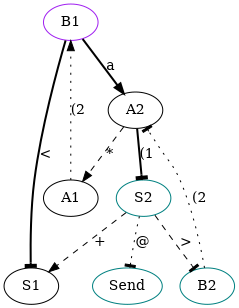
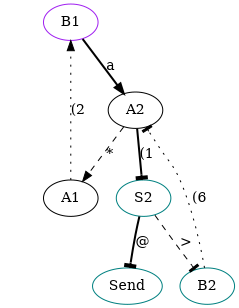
(200, 198) -> (200, 198)
(135, 239) -> (135, 239)
(31, 286) -> none
